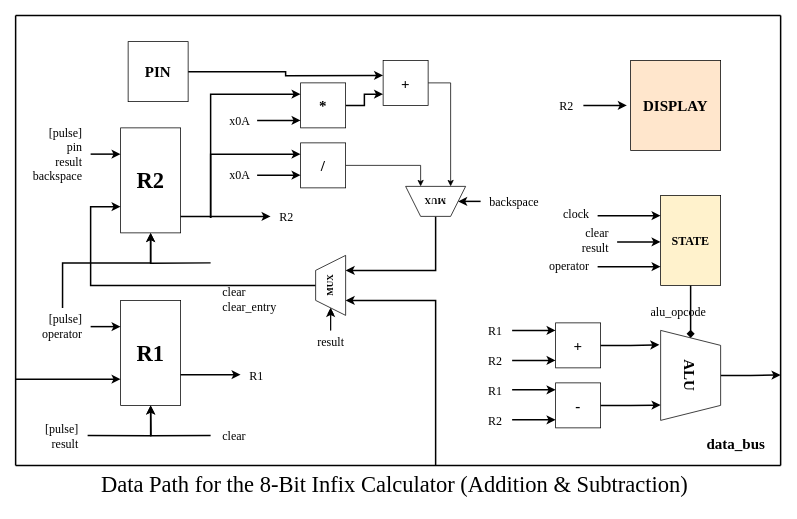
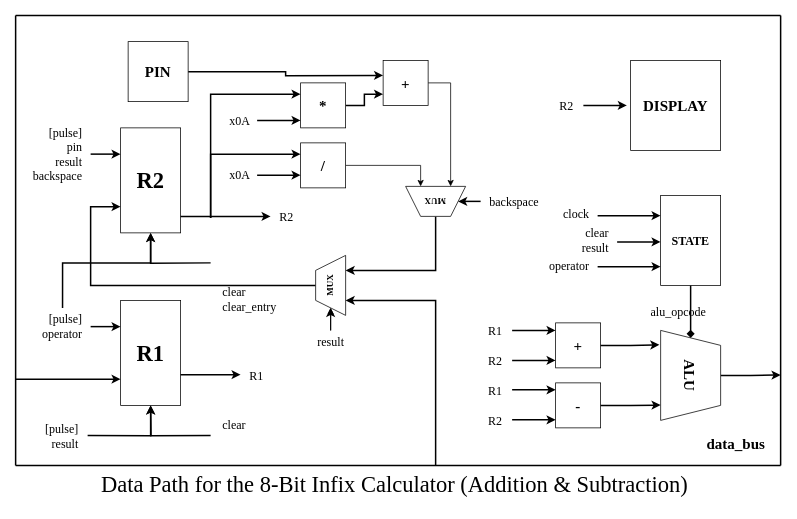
(675, 105) -> (675, 105)
(690, 240) -> (690, 240)
(240, 436) -> (240, 425)
